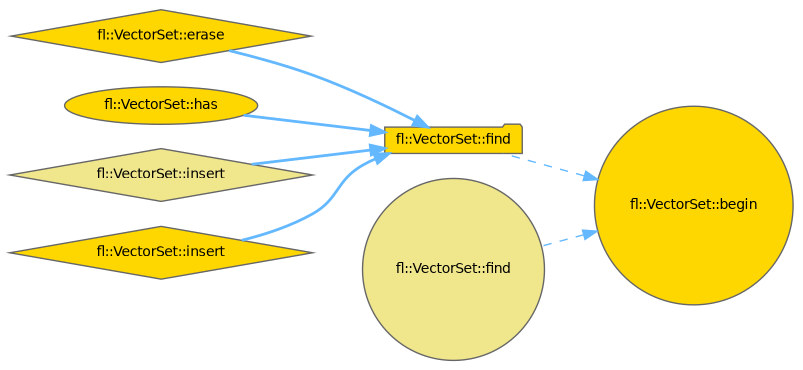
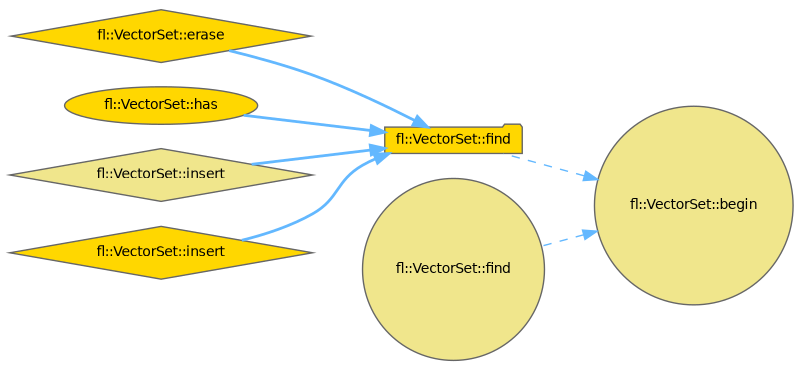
(694, 206) -> (694, 206)
